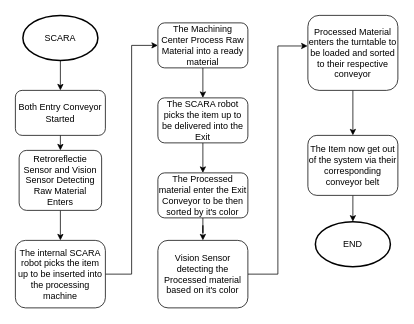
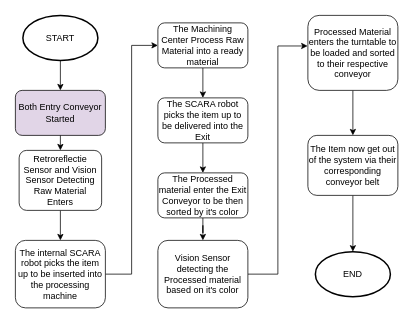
(60, 38) -> (60, 38)
(60, 113) -> (60, 113)
(353, 244) -> (353, 274)
